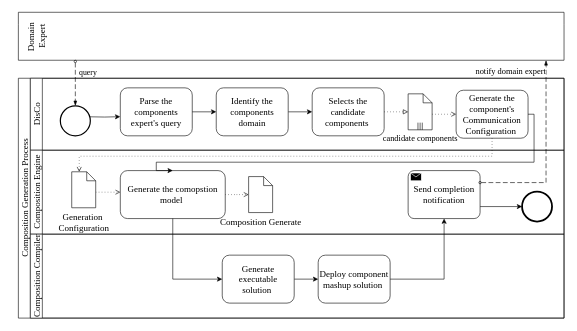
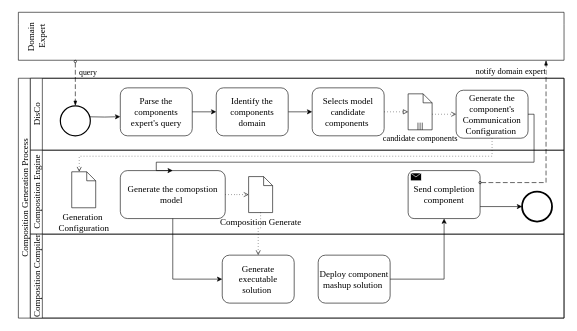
(348, 112) -> (348, 112)
(116, 192) -> none
(444, 195) -> (444, 195)
none -> (258, 251)
(312, 279) -> none
